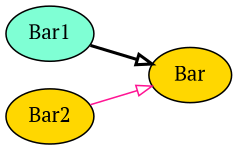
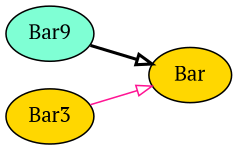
(50, 34) -> (50, 34)
(50, 116) -> (50, 116)
